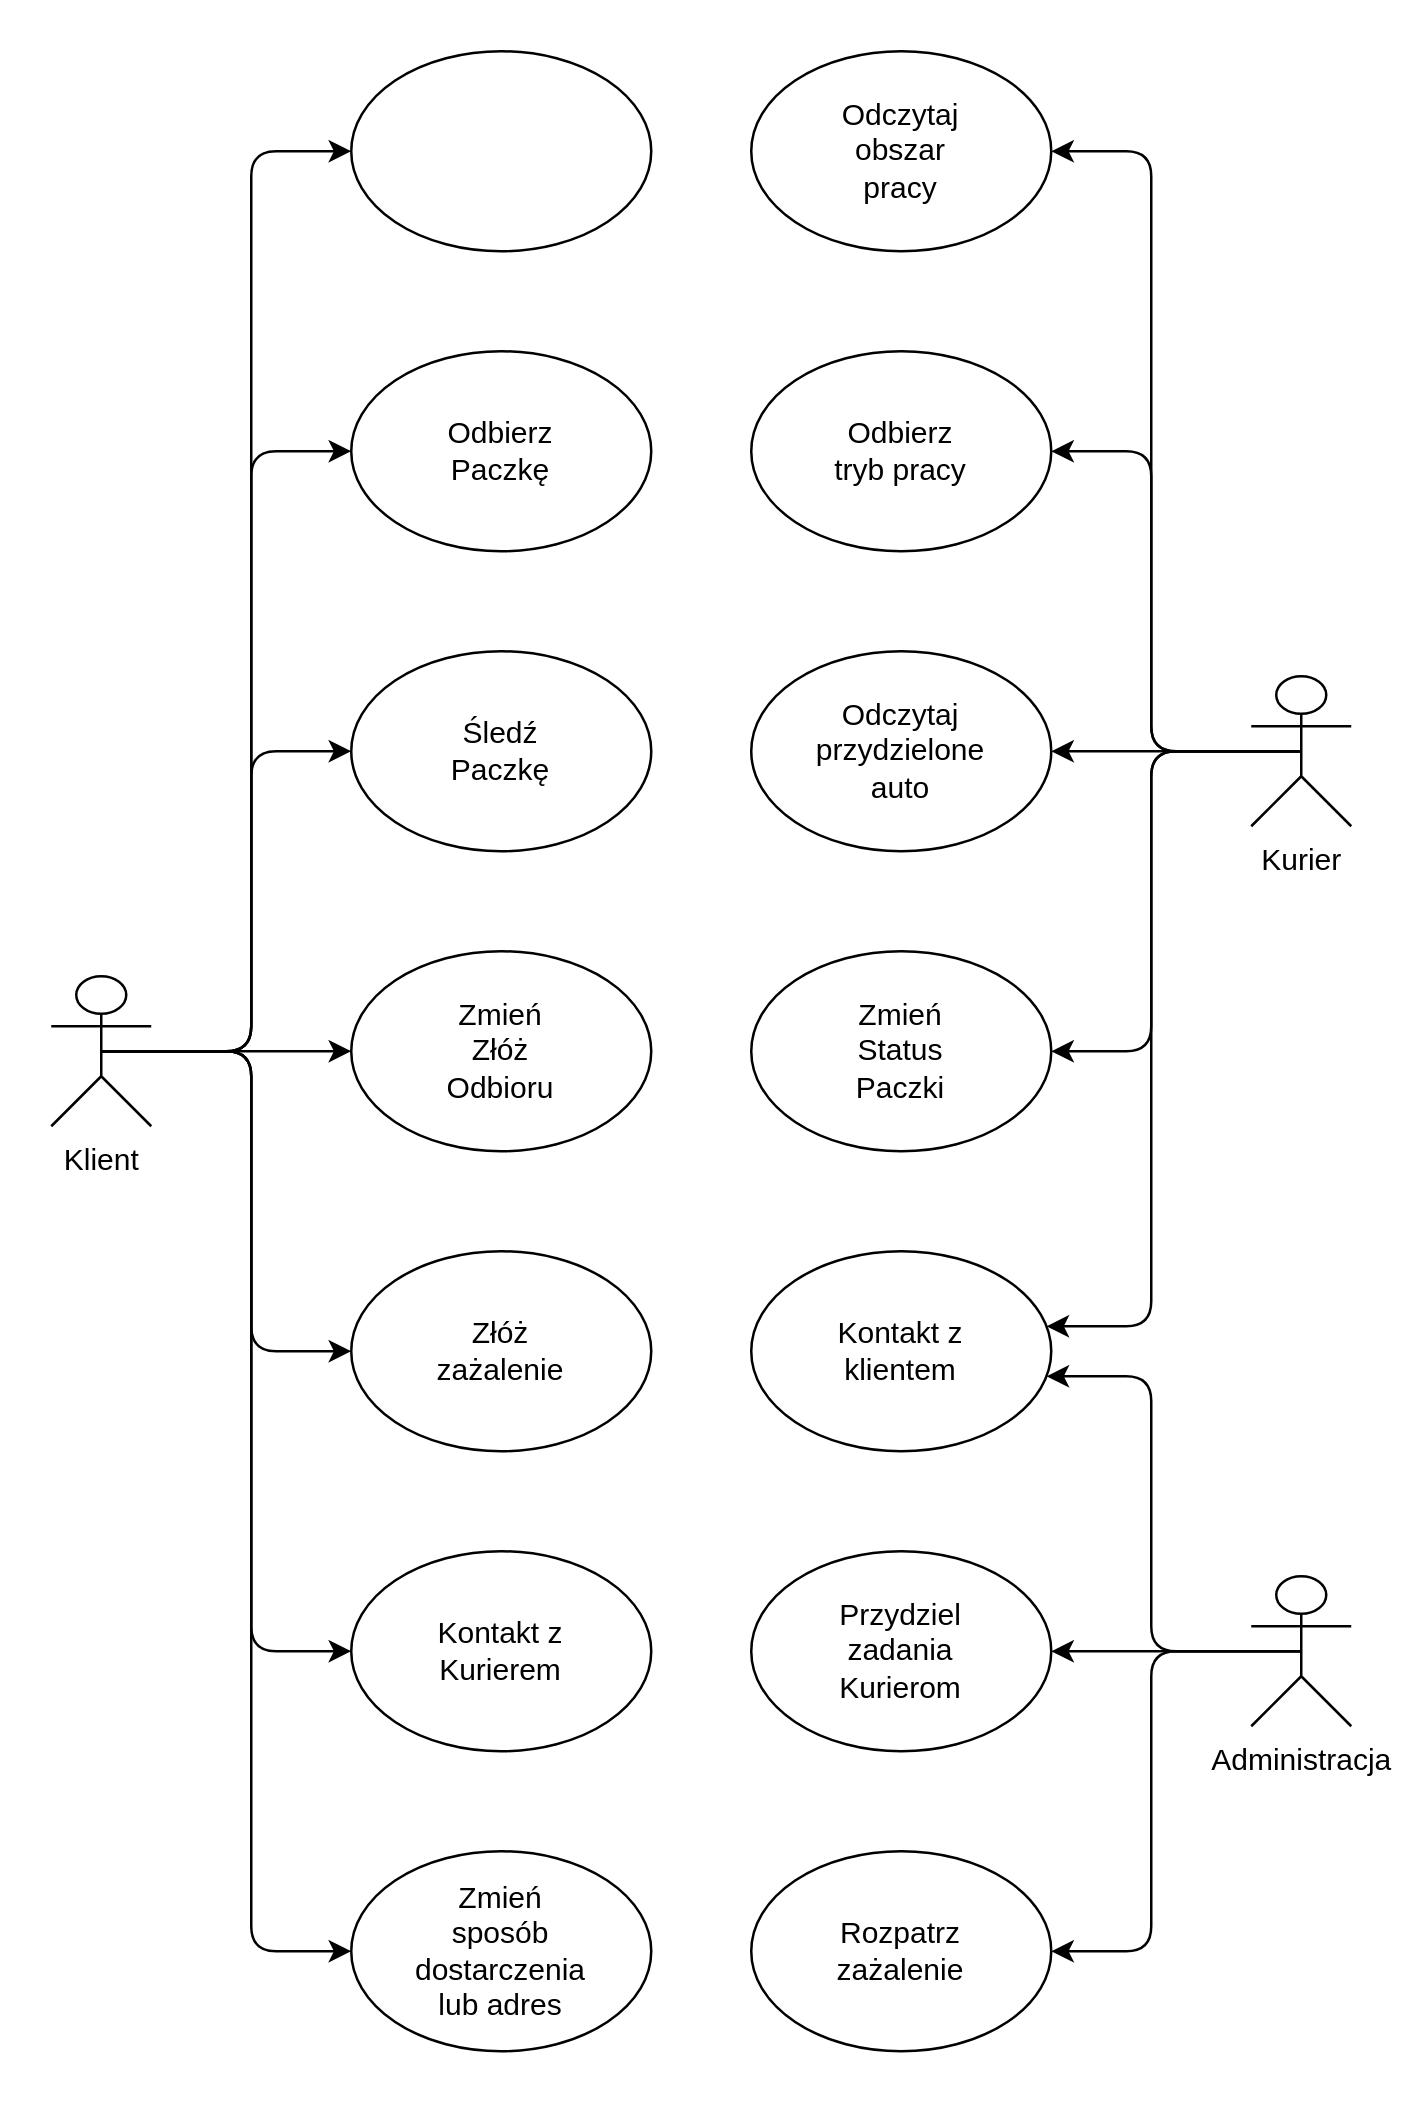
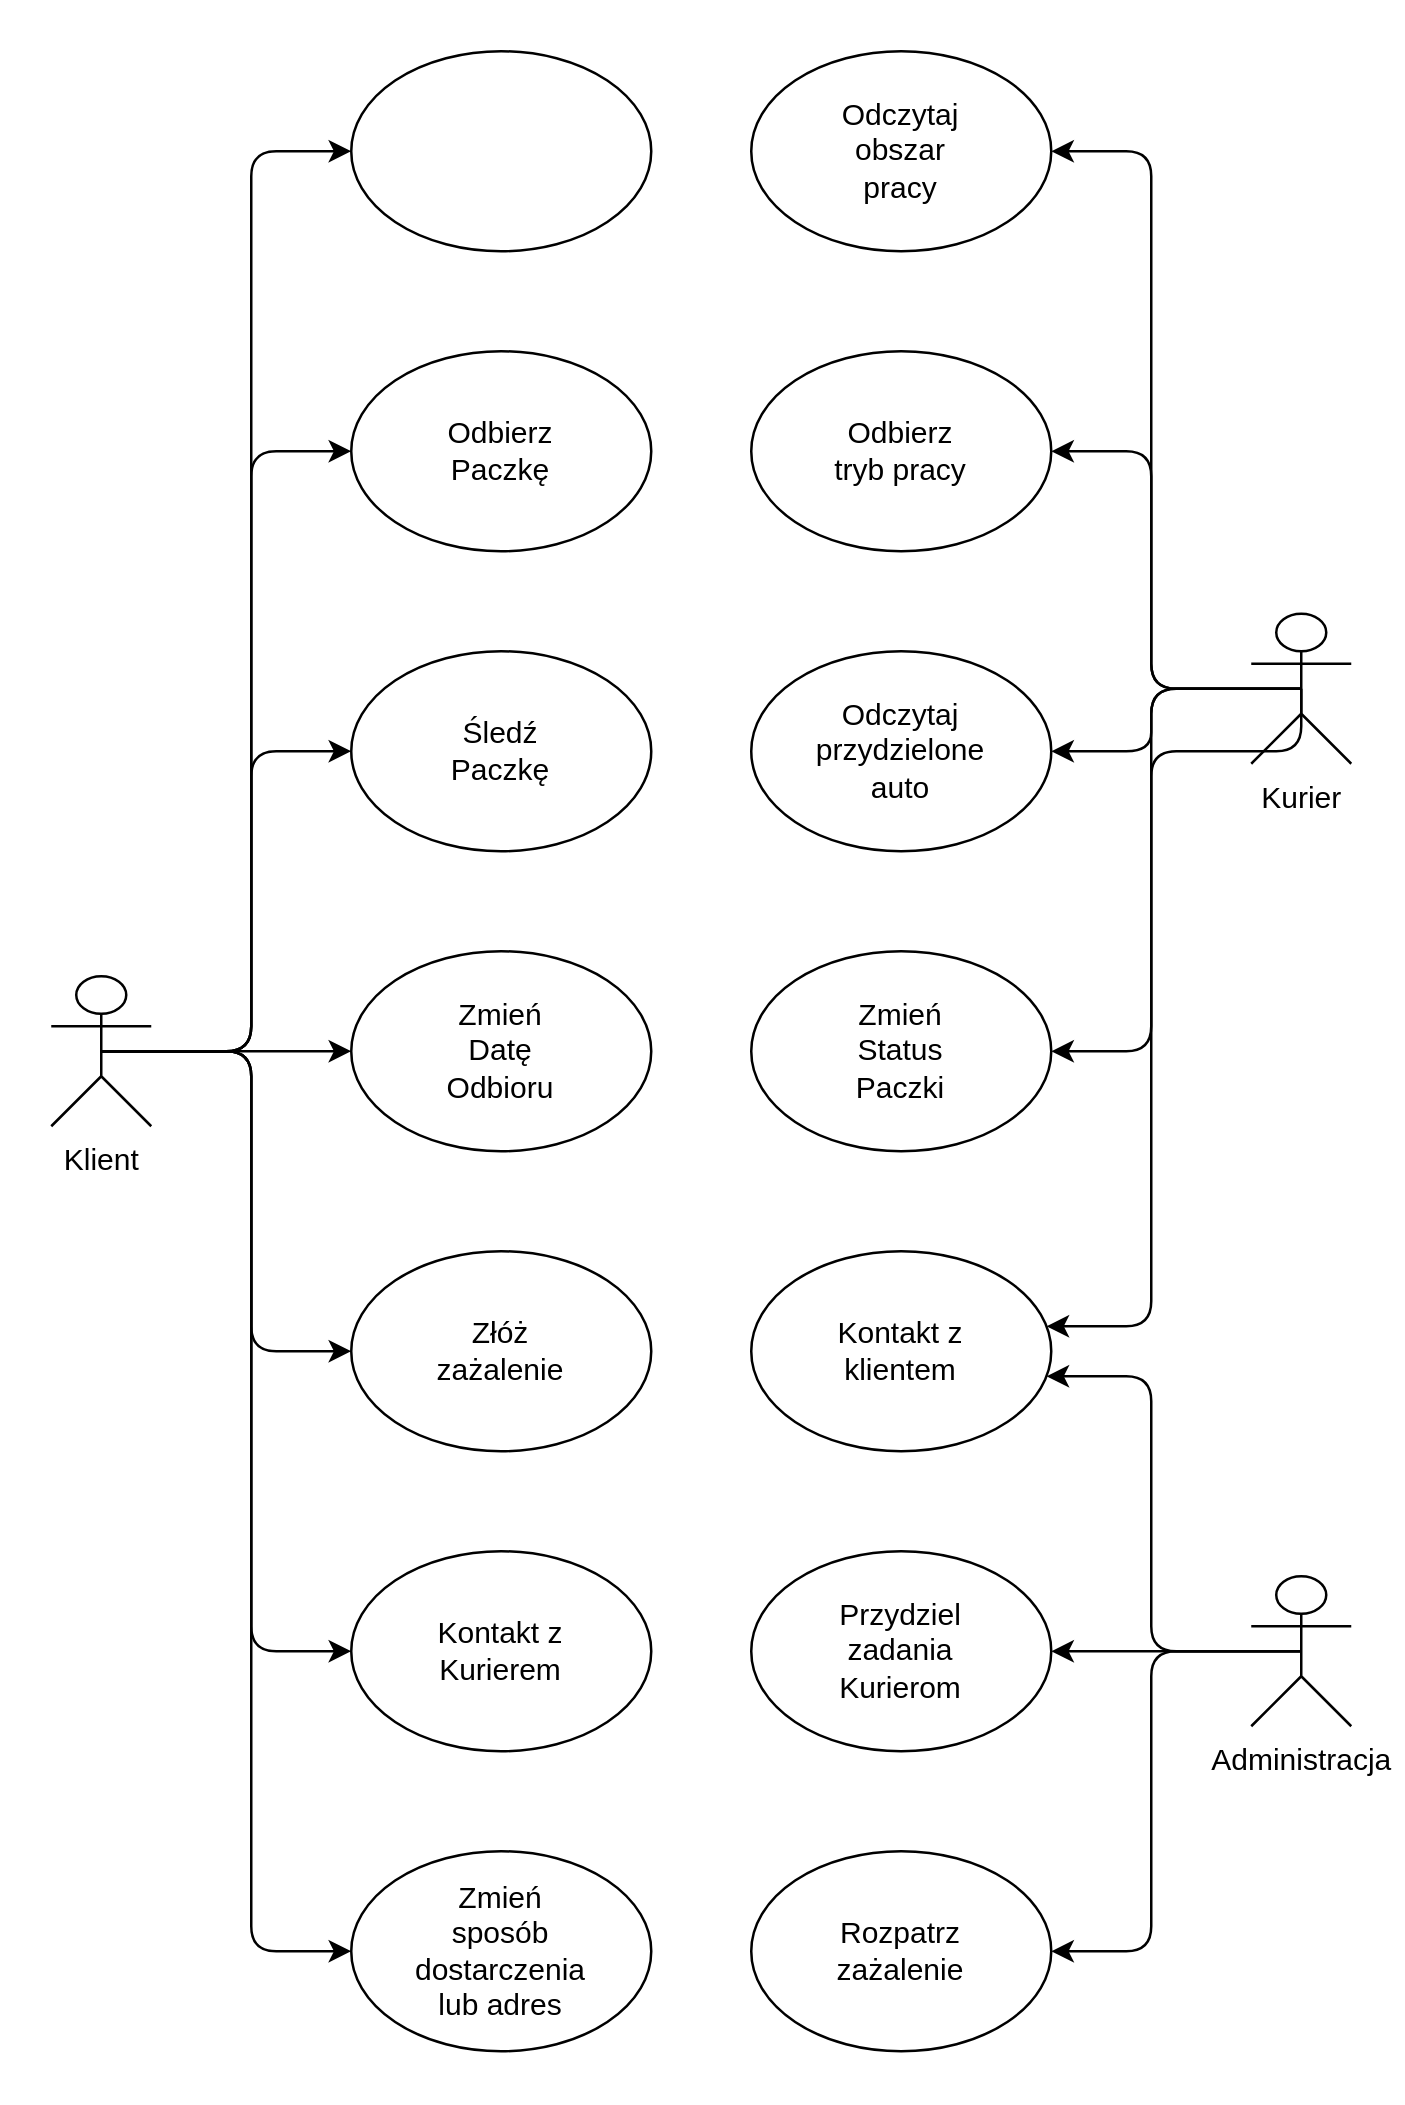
(1301, 751) -> (1301, 689)
(501, 1051) -> (501, 1051)
